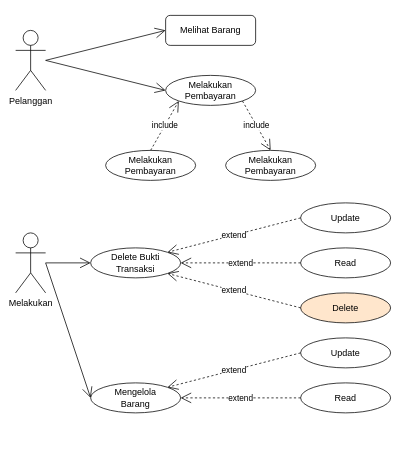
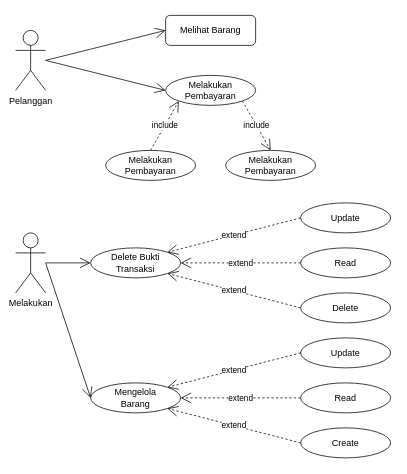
(345, 308) -> (345, 308)
none -> (235, 426)
none -> (345, 443)
